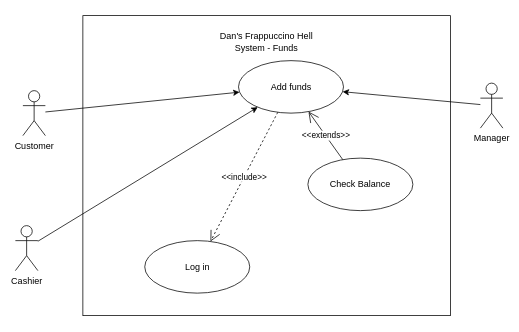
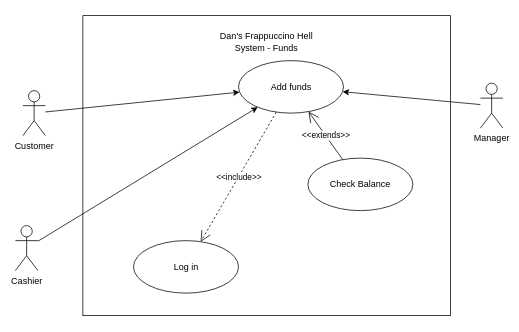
(197, 267) -> (186, 267)
